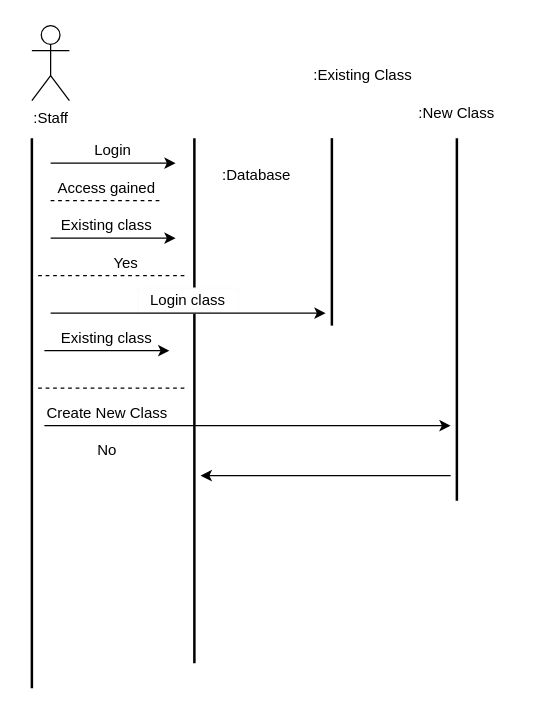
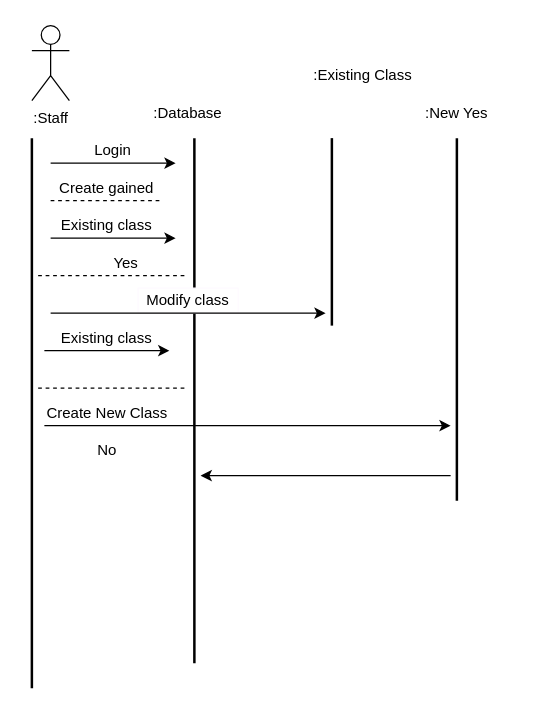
(457, 113) -> (457, 113)
(257, 176) -> (188, 113)
(107, 188) -> (107, 188)
(188, 301) -> (188, 301)
